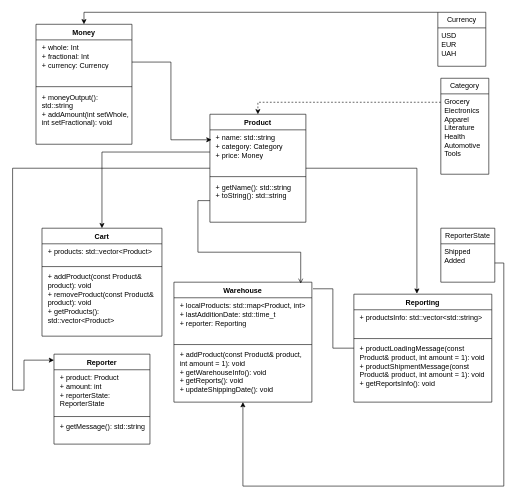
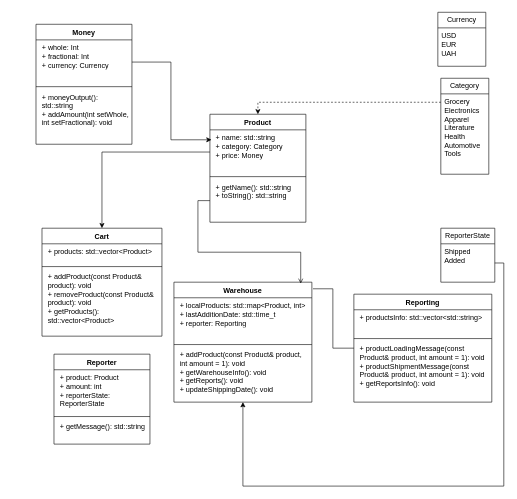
(84, 14) -> none
(416, 168) -> none
(12, 279) -> none
